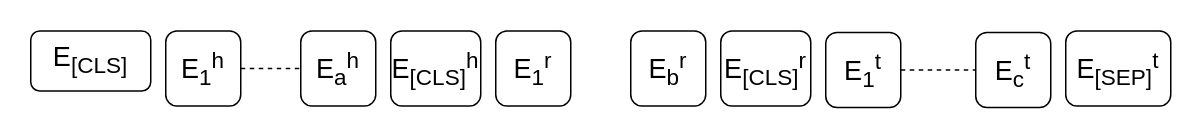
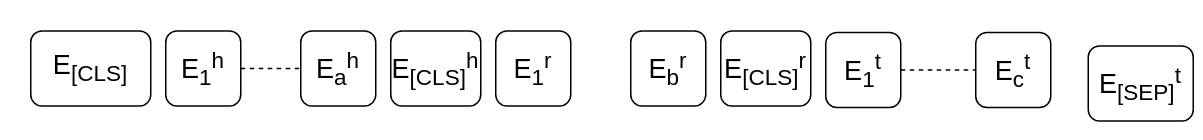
(91, 61) -> (91, 68)
(1118, 68) -> (1141, 83)
